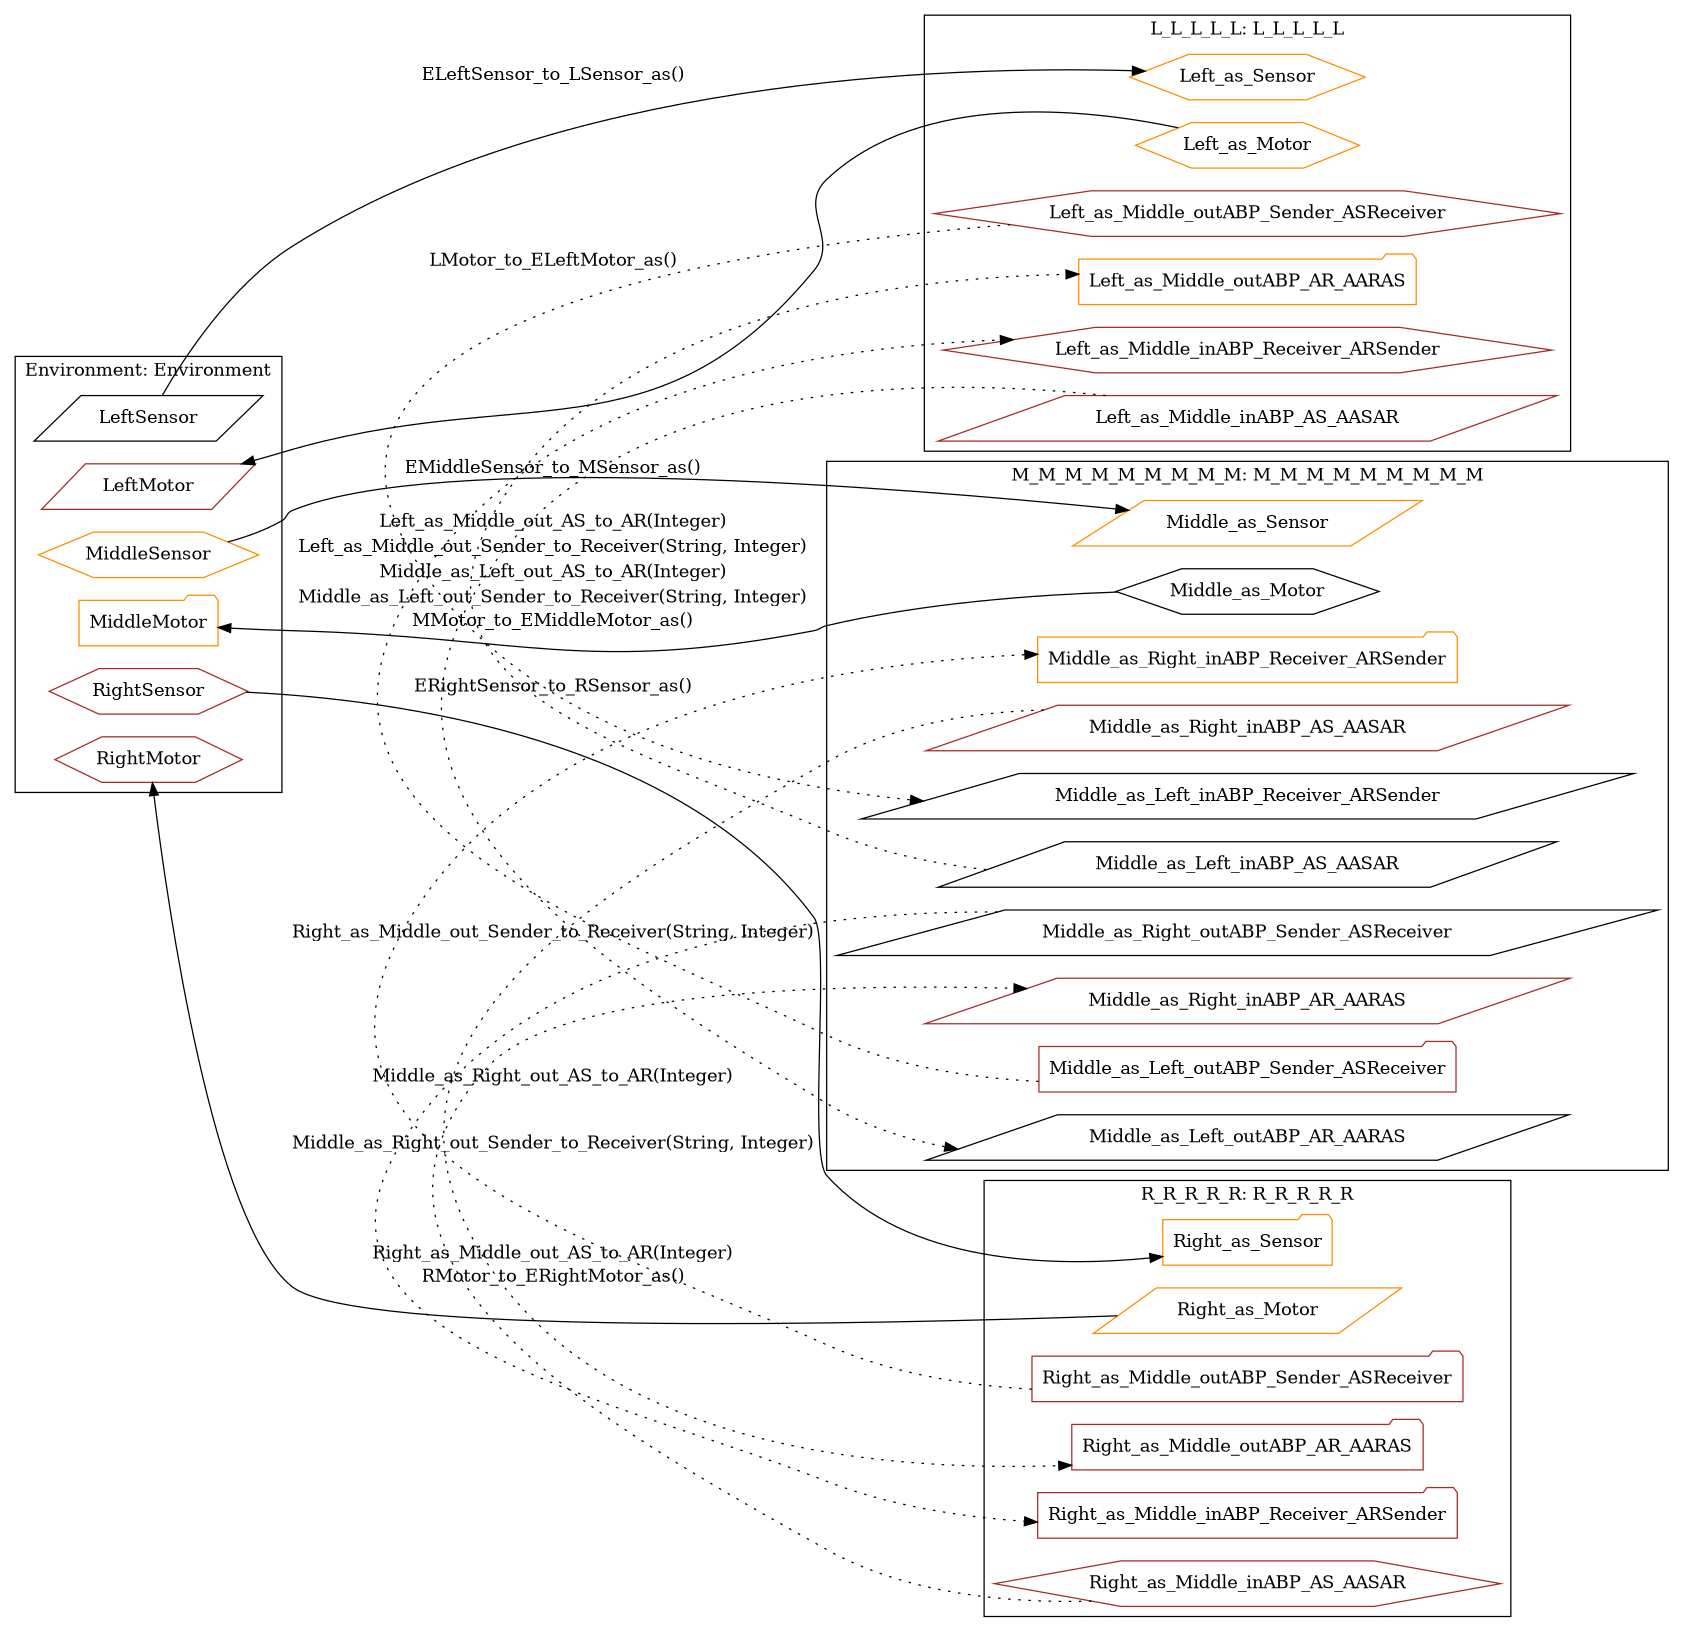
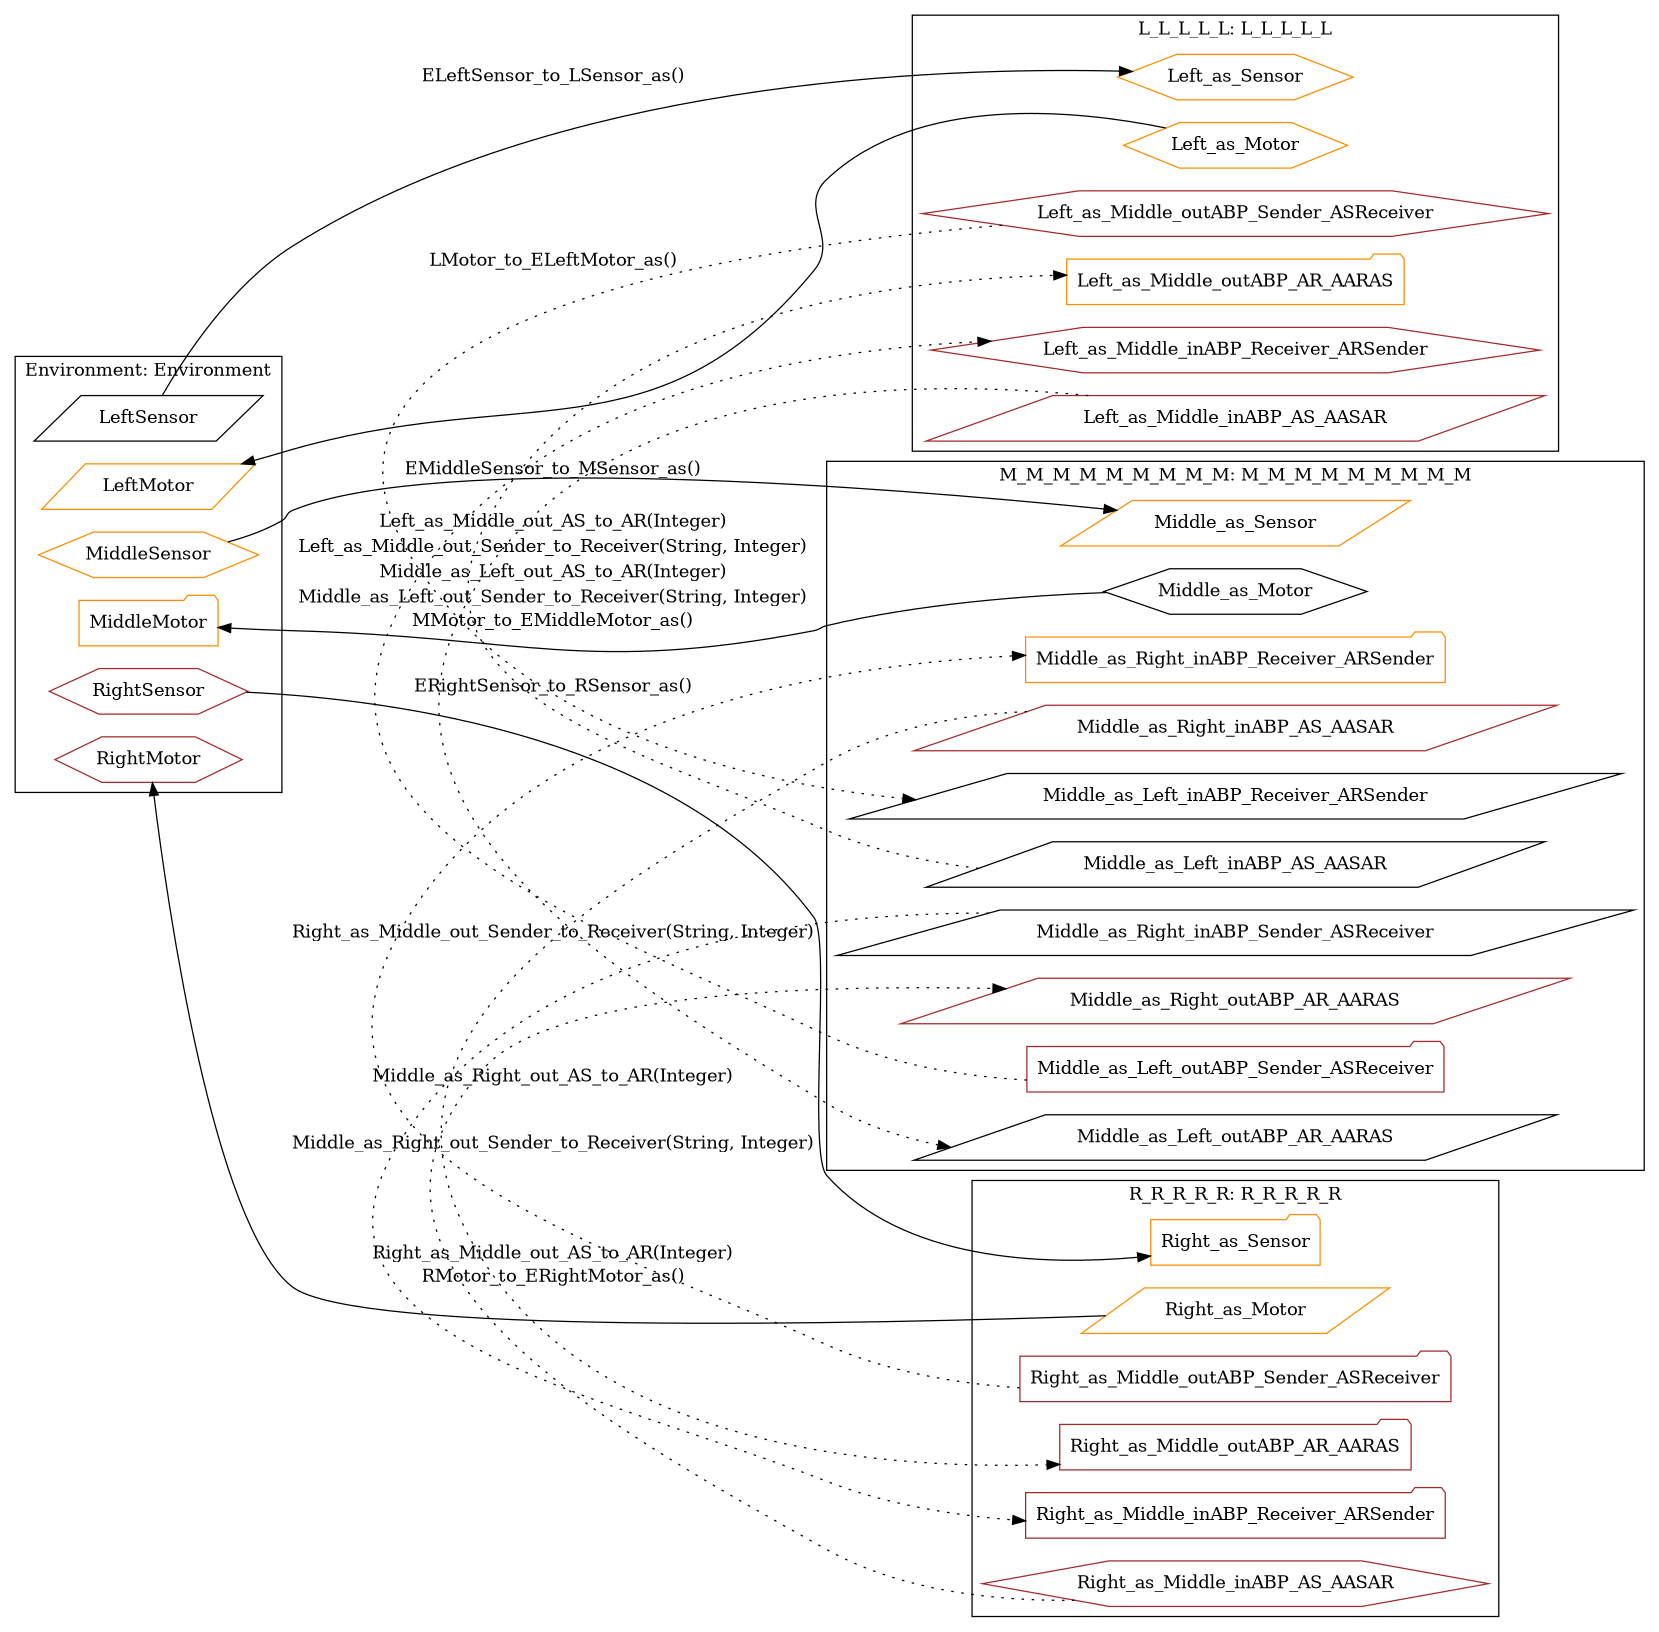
(149, 487) -> (149, 487)
(1247, 933) -> (1235, 933)
(1247, 1001) -> (1235, 1001)
